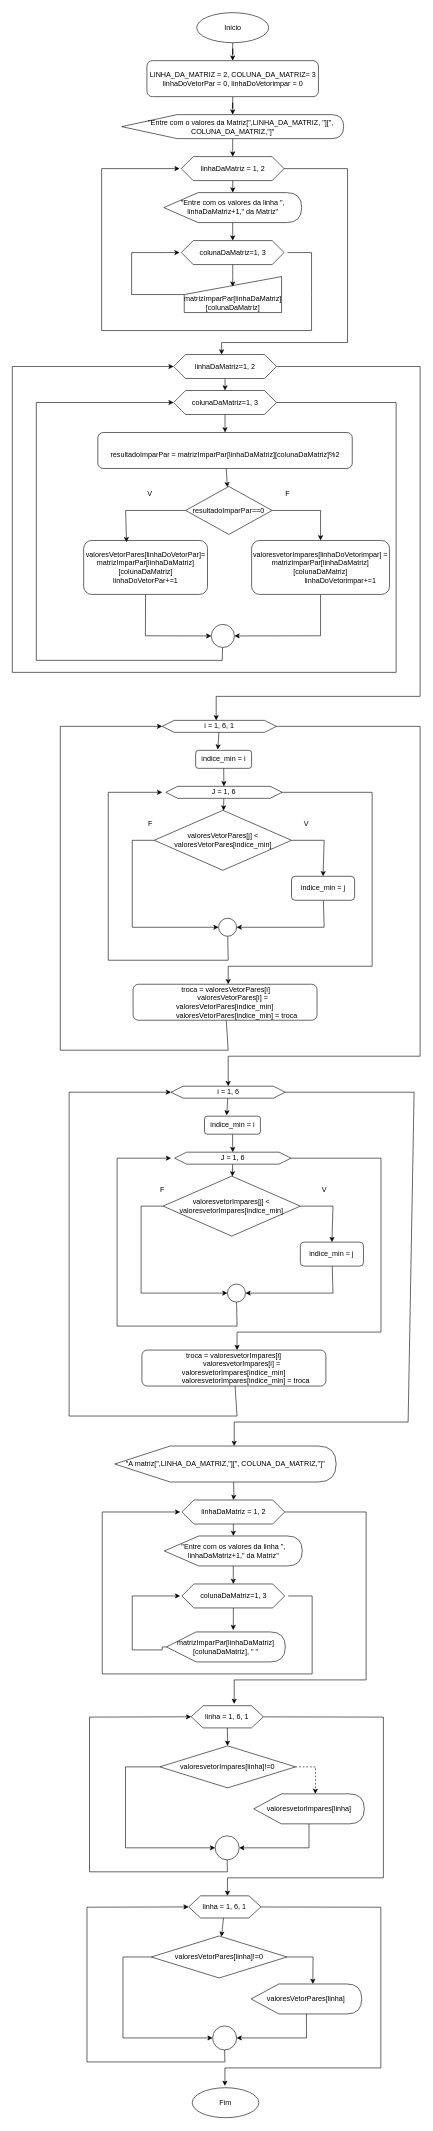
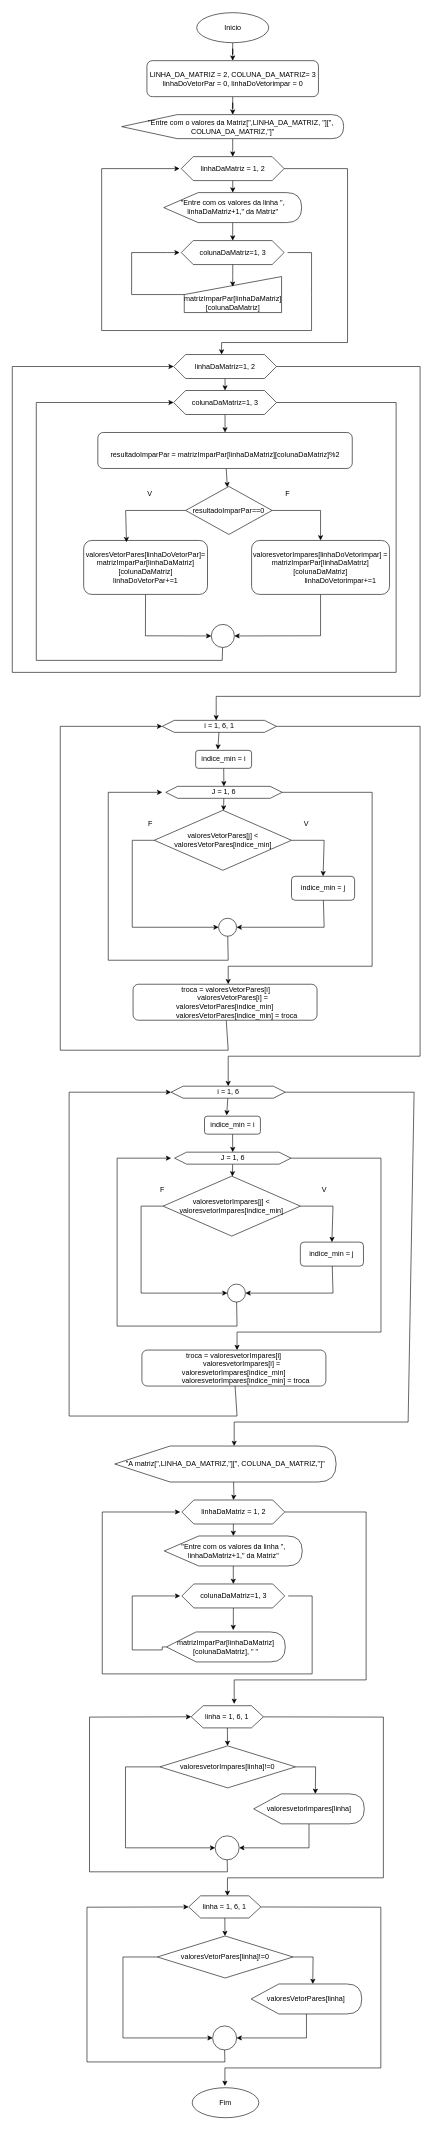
(316, 1768) -> (316, 1768)
(219, 1958) -> (225, 1958)
